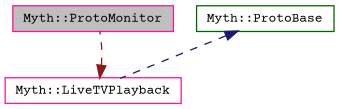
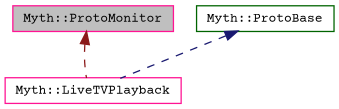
(102, 48) -> (85, 61)
